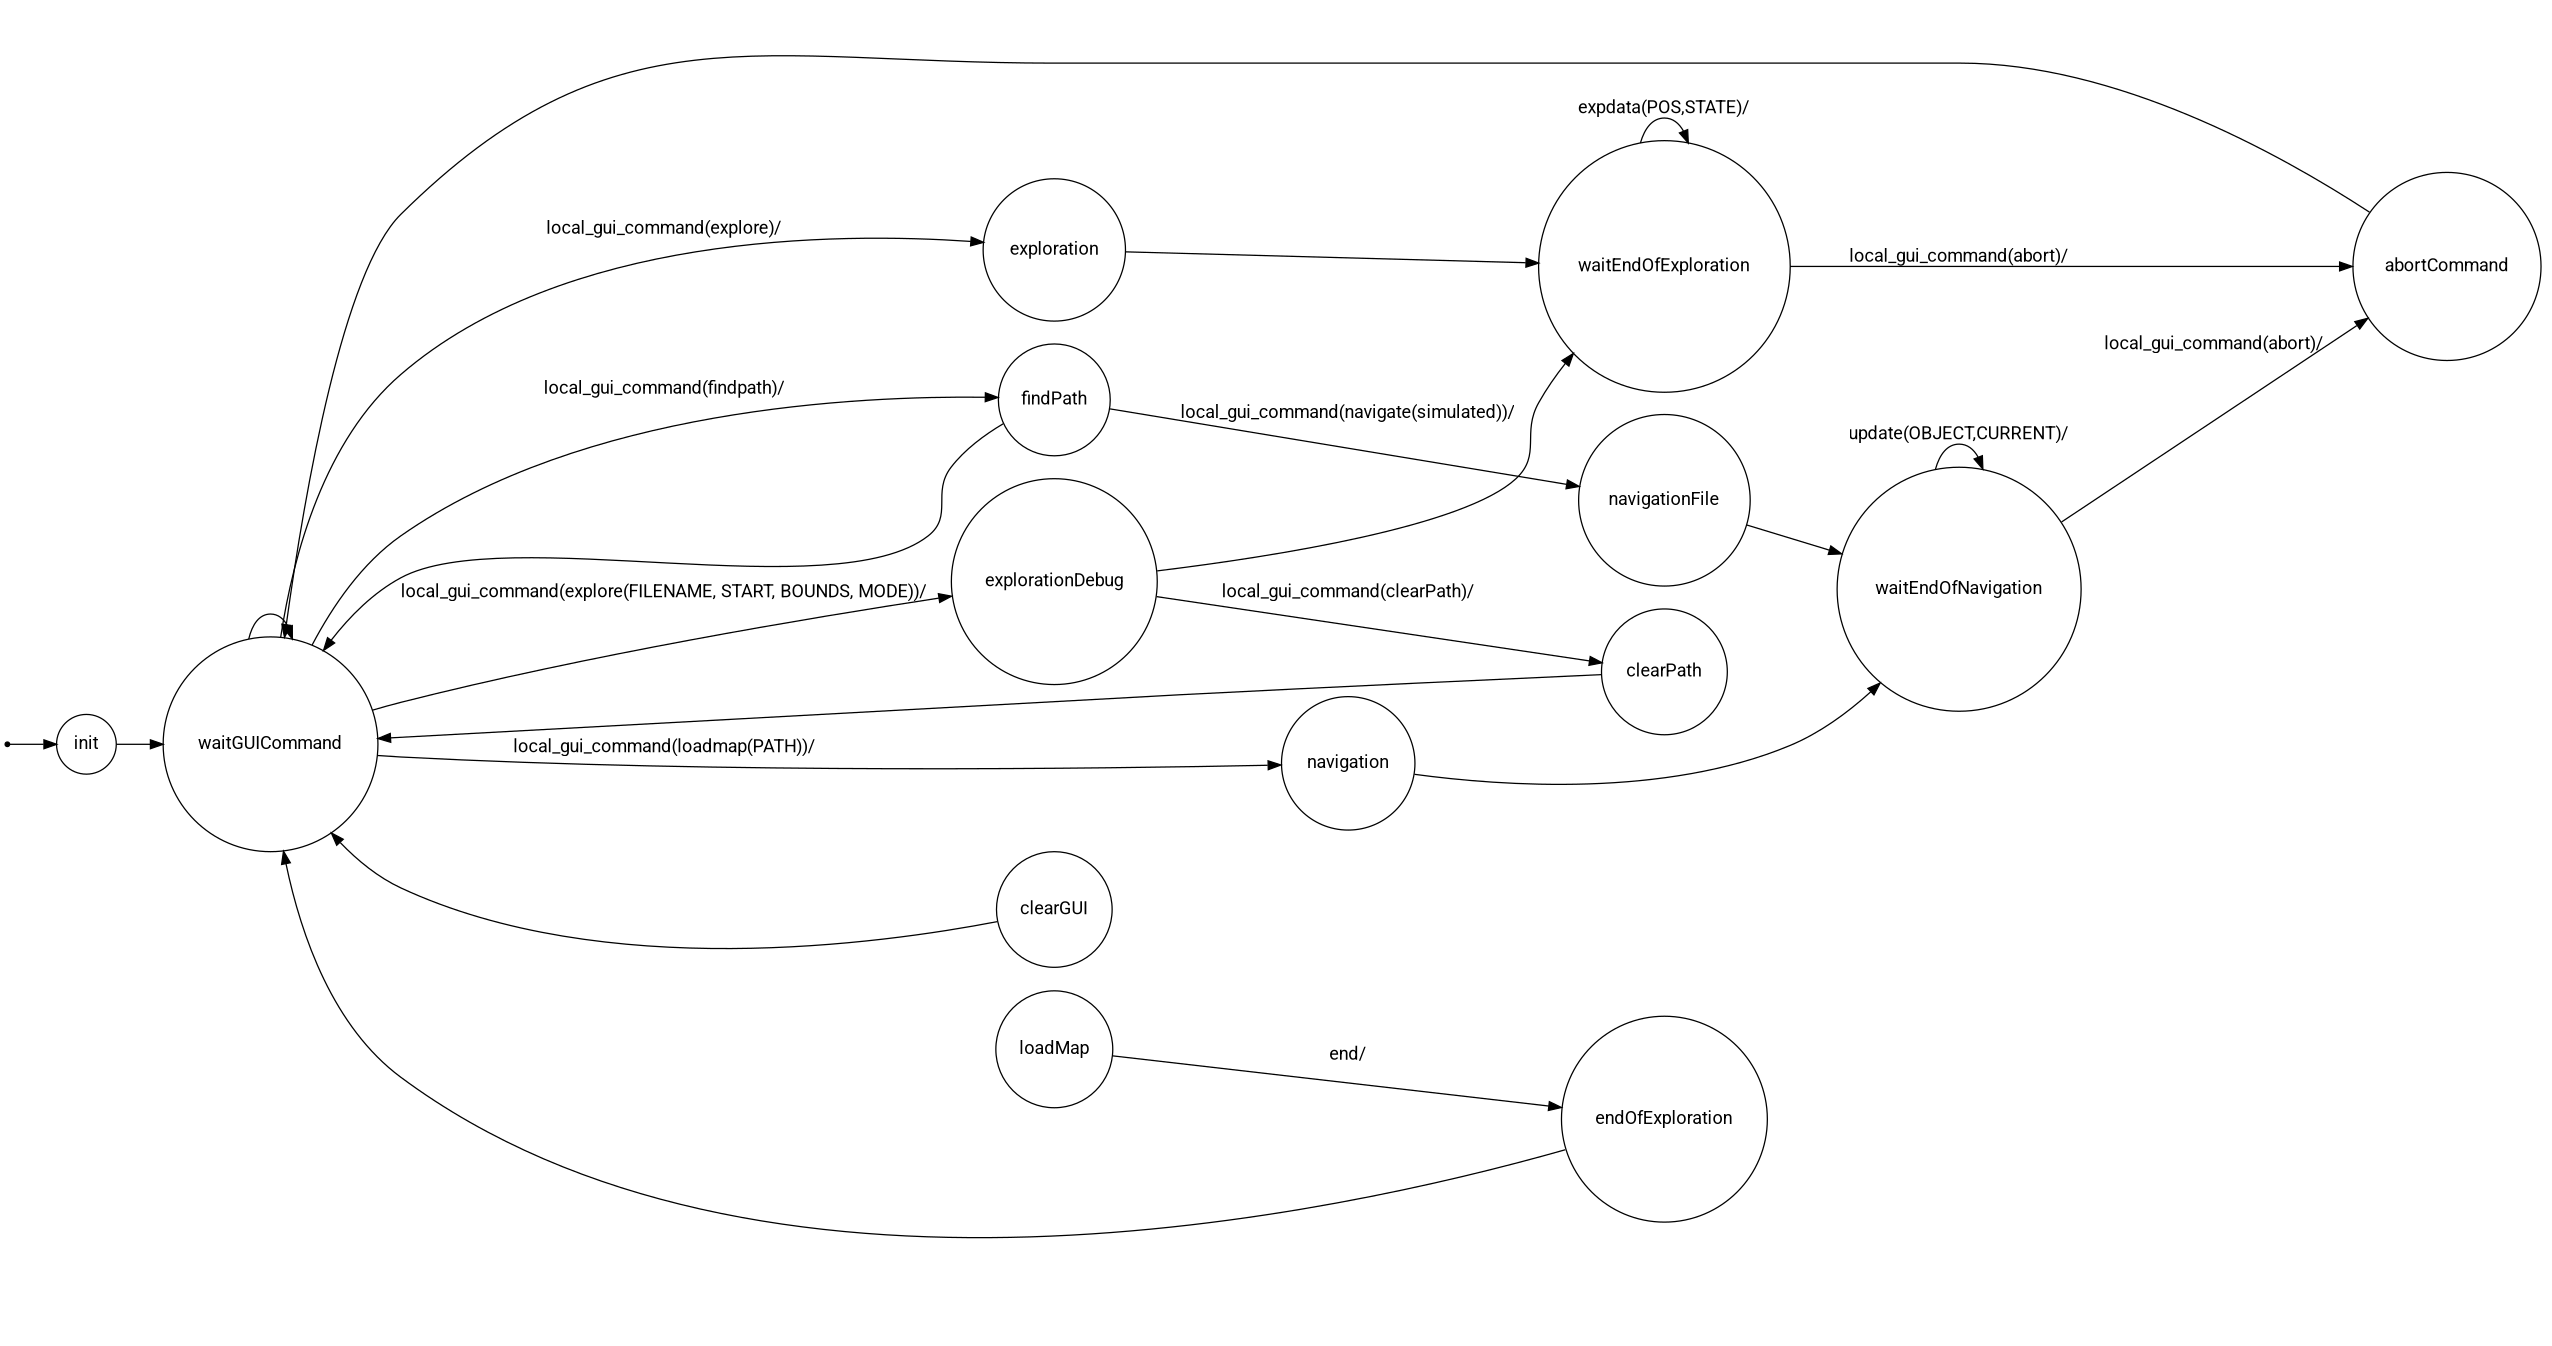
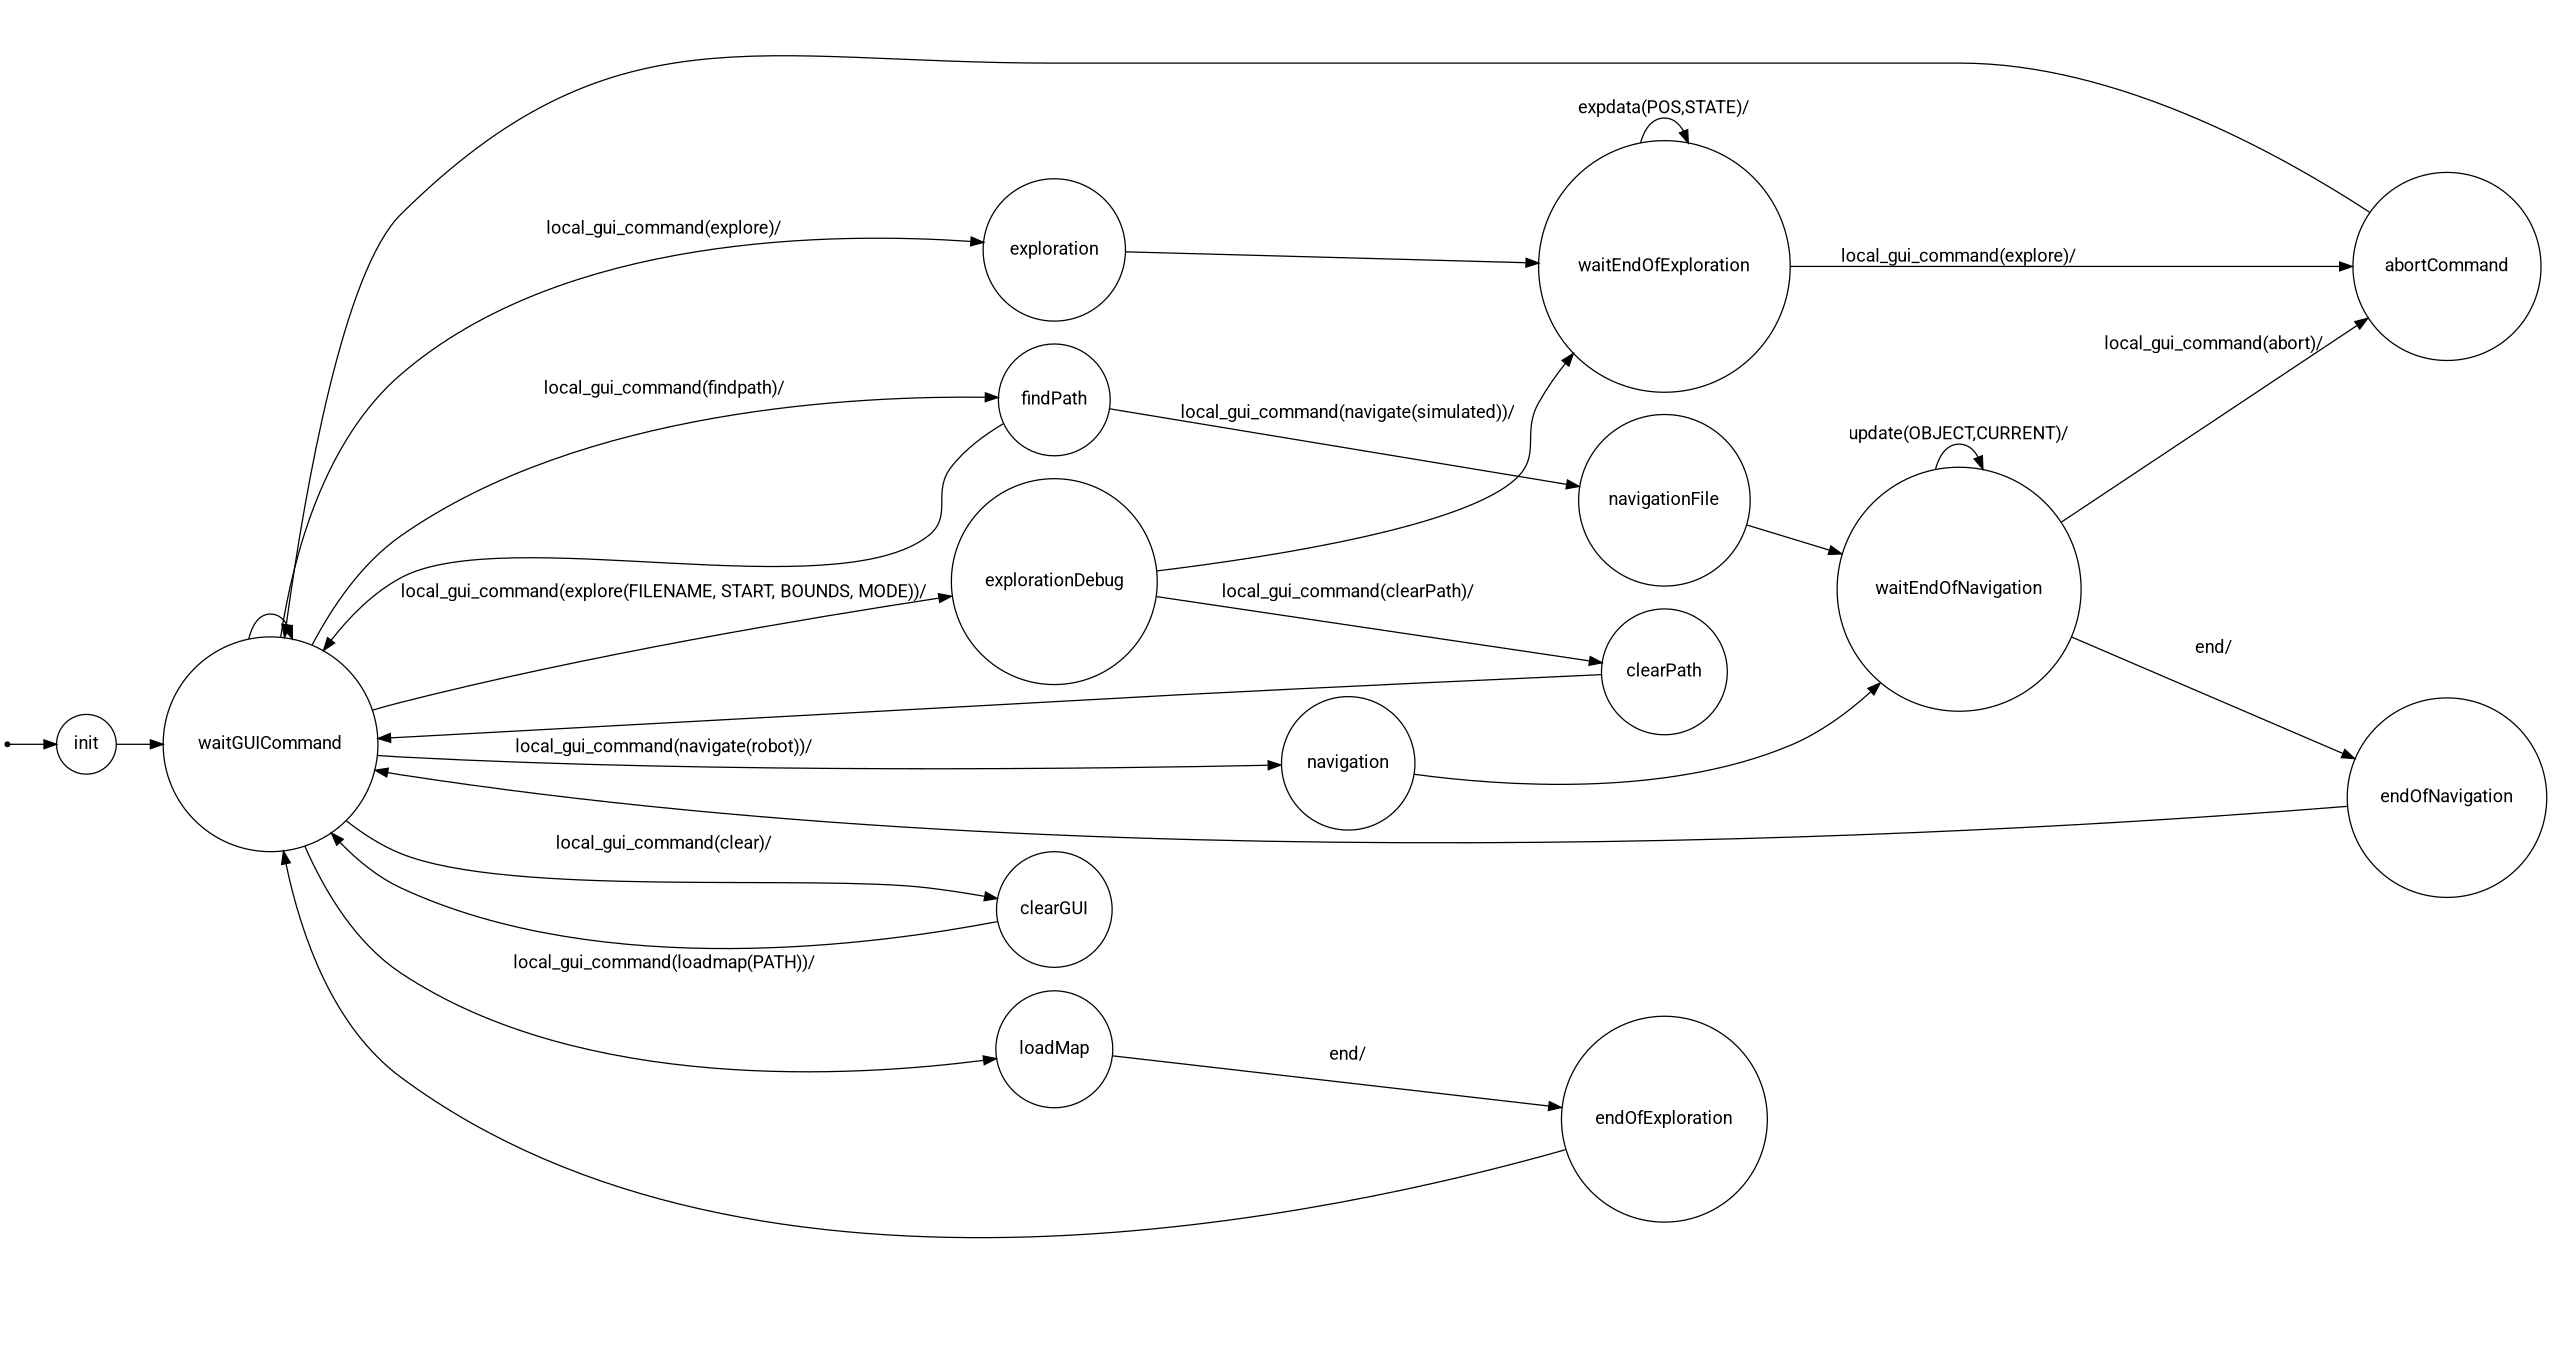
(1959, 257) -> (1959, 257)
(664, 747) -> (664, 747)
none -> (2447, 798)
none -> (660, 882)
none -> (604, 1052)
